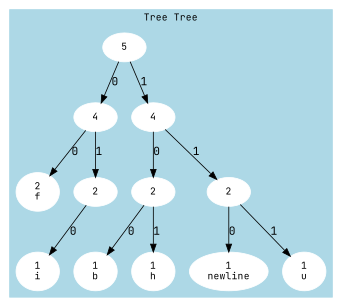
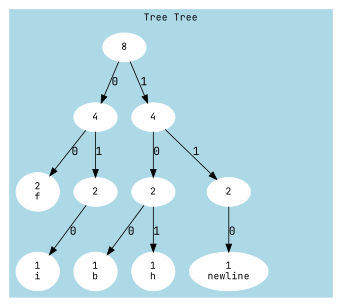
(124, 47) -> (124, 47)
(304, 271) -> none
